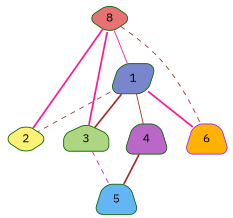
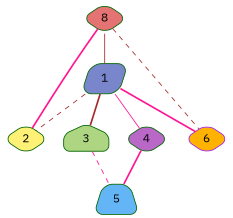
(121, 47) -> (105, 49)
(98, 78) -> none
(140, 109) -> (127, 111)
(147, 139) -> (147, 139)
(207, 139) -> (207, 139)
(131, 169) -> (132, 167)
